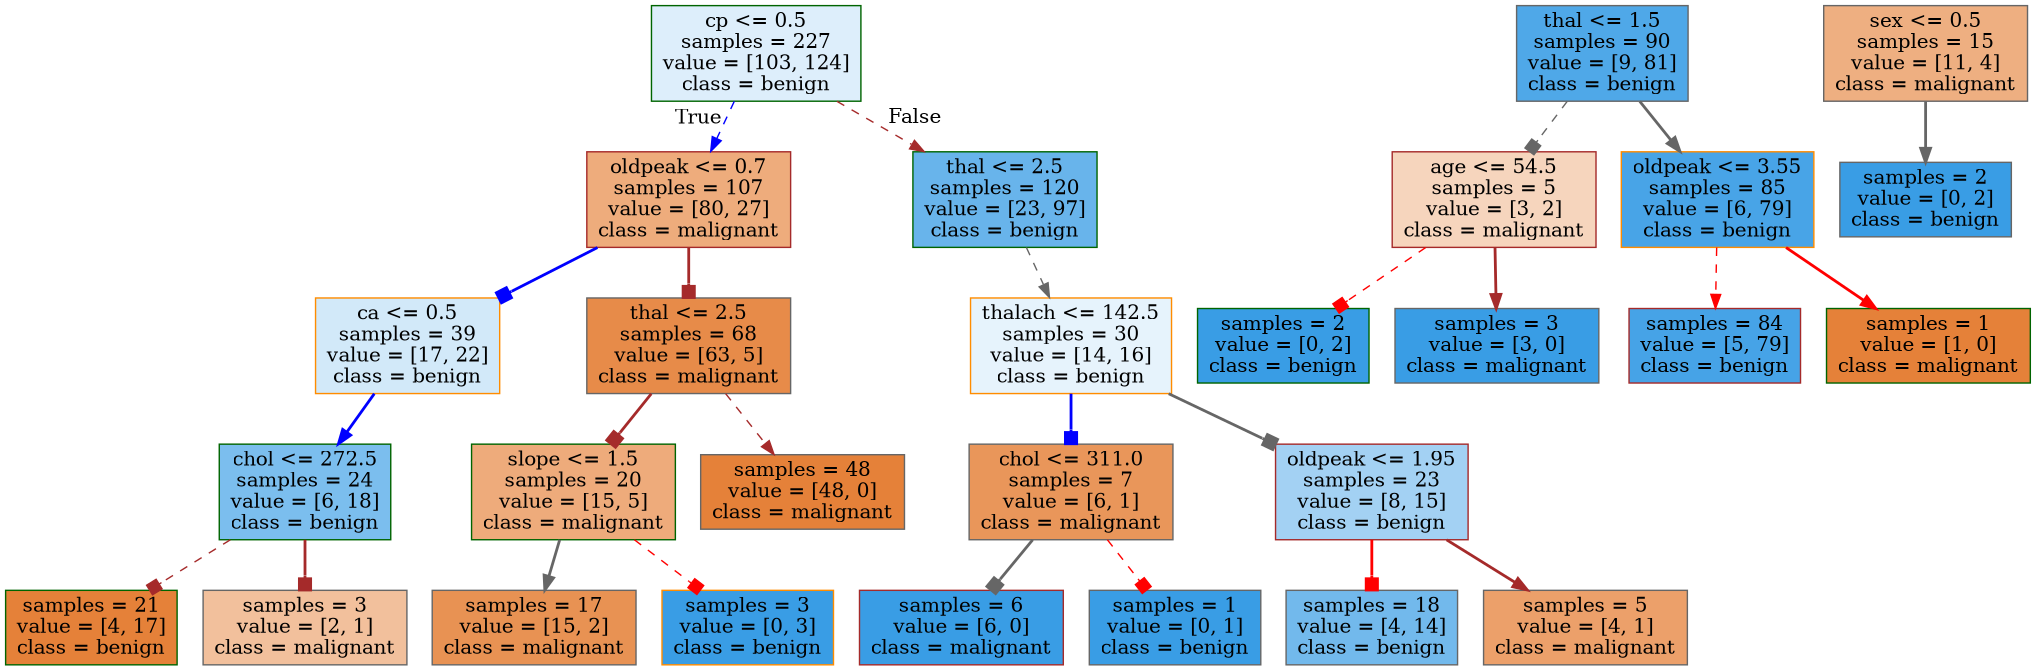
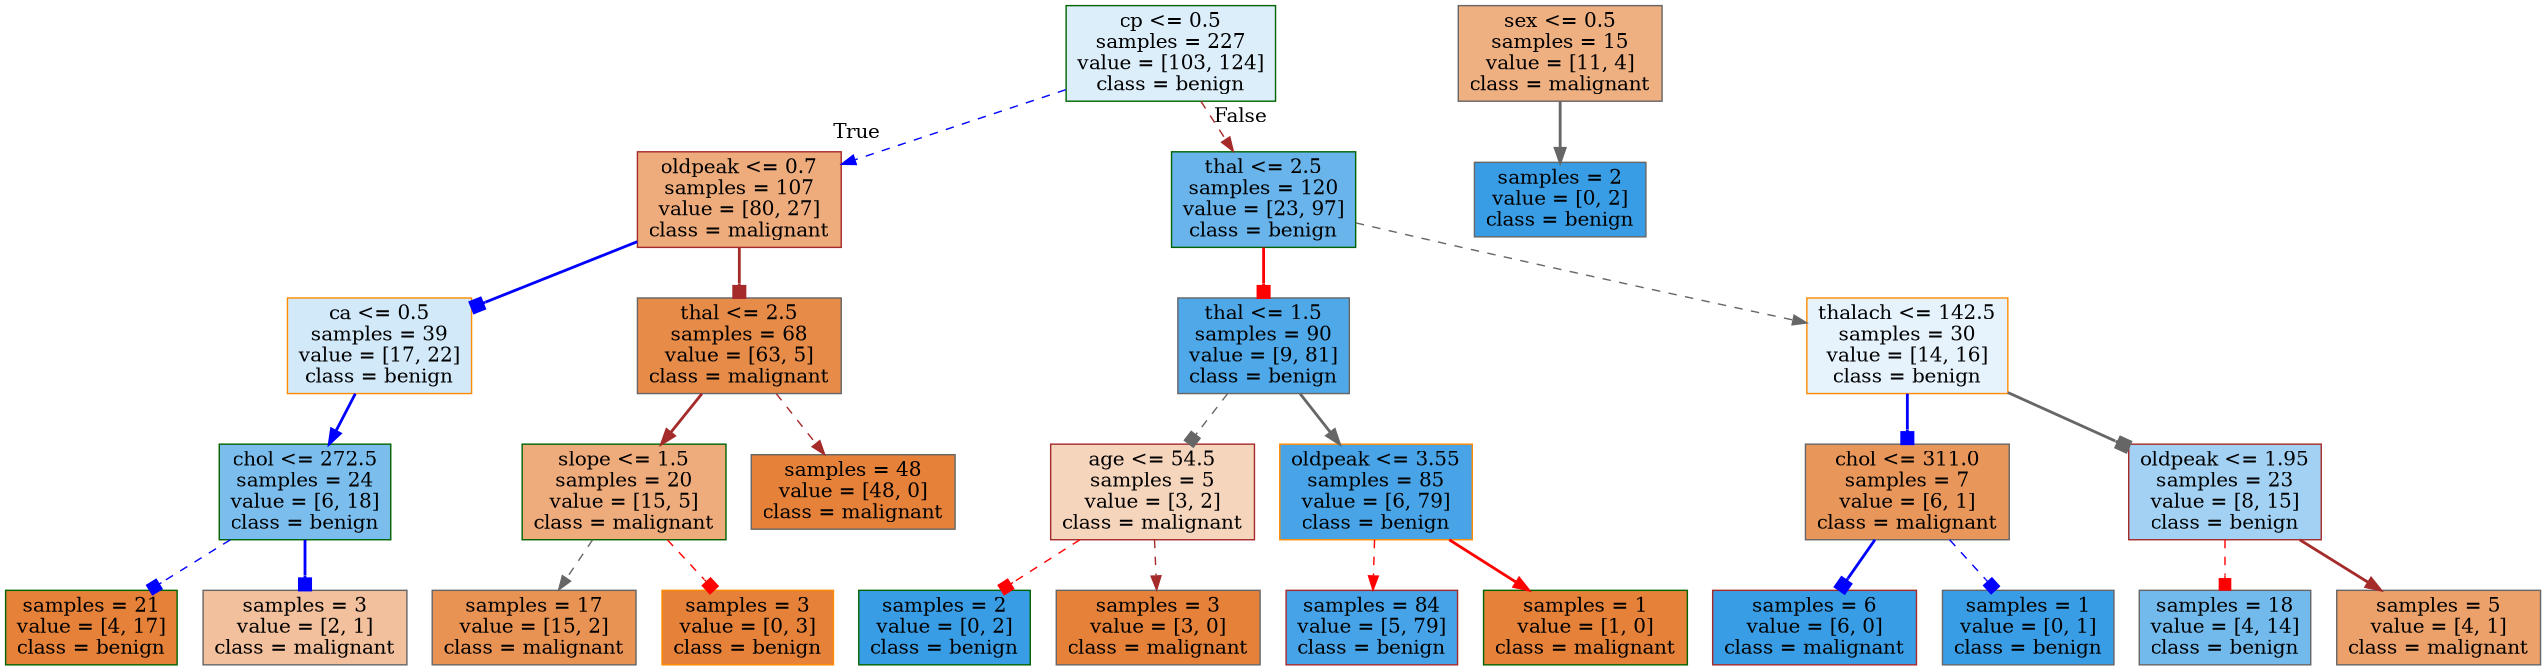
none -> (1264, 265)
(1495, 271) -> (1155, 558)
(1497, 346) -> (1158, 628)
(636, 413) -> (686, 413)
(305, 558) -> (305, 558)
(554, 558) -> (580, 559)
(1372, 558) -> (2225, 558)
(1016, 559) -> (1861, 559)
(1123, 559) -> (1968, 560)
(196, 561) -> (196, 561)
(748, 628) -> (748, 628)
